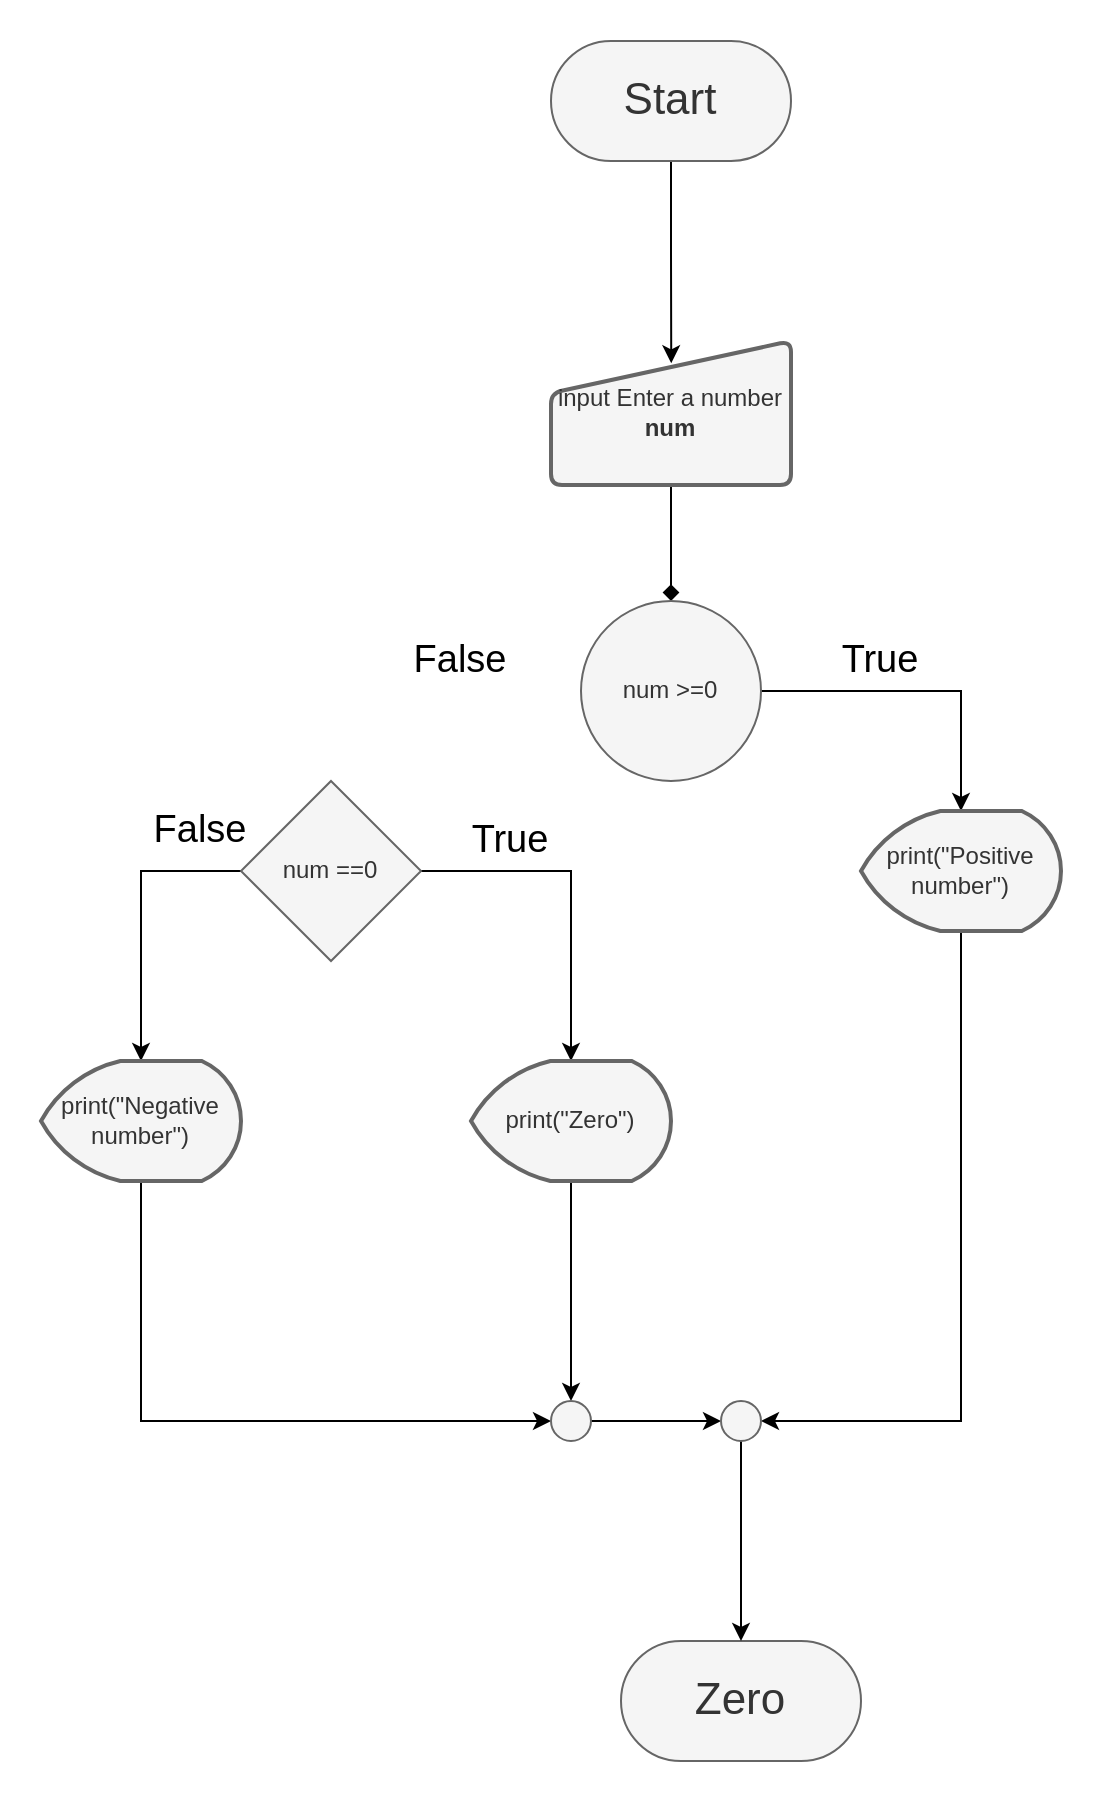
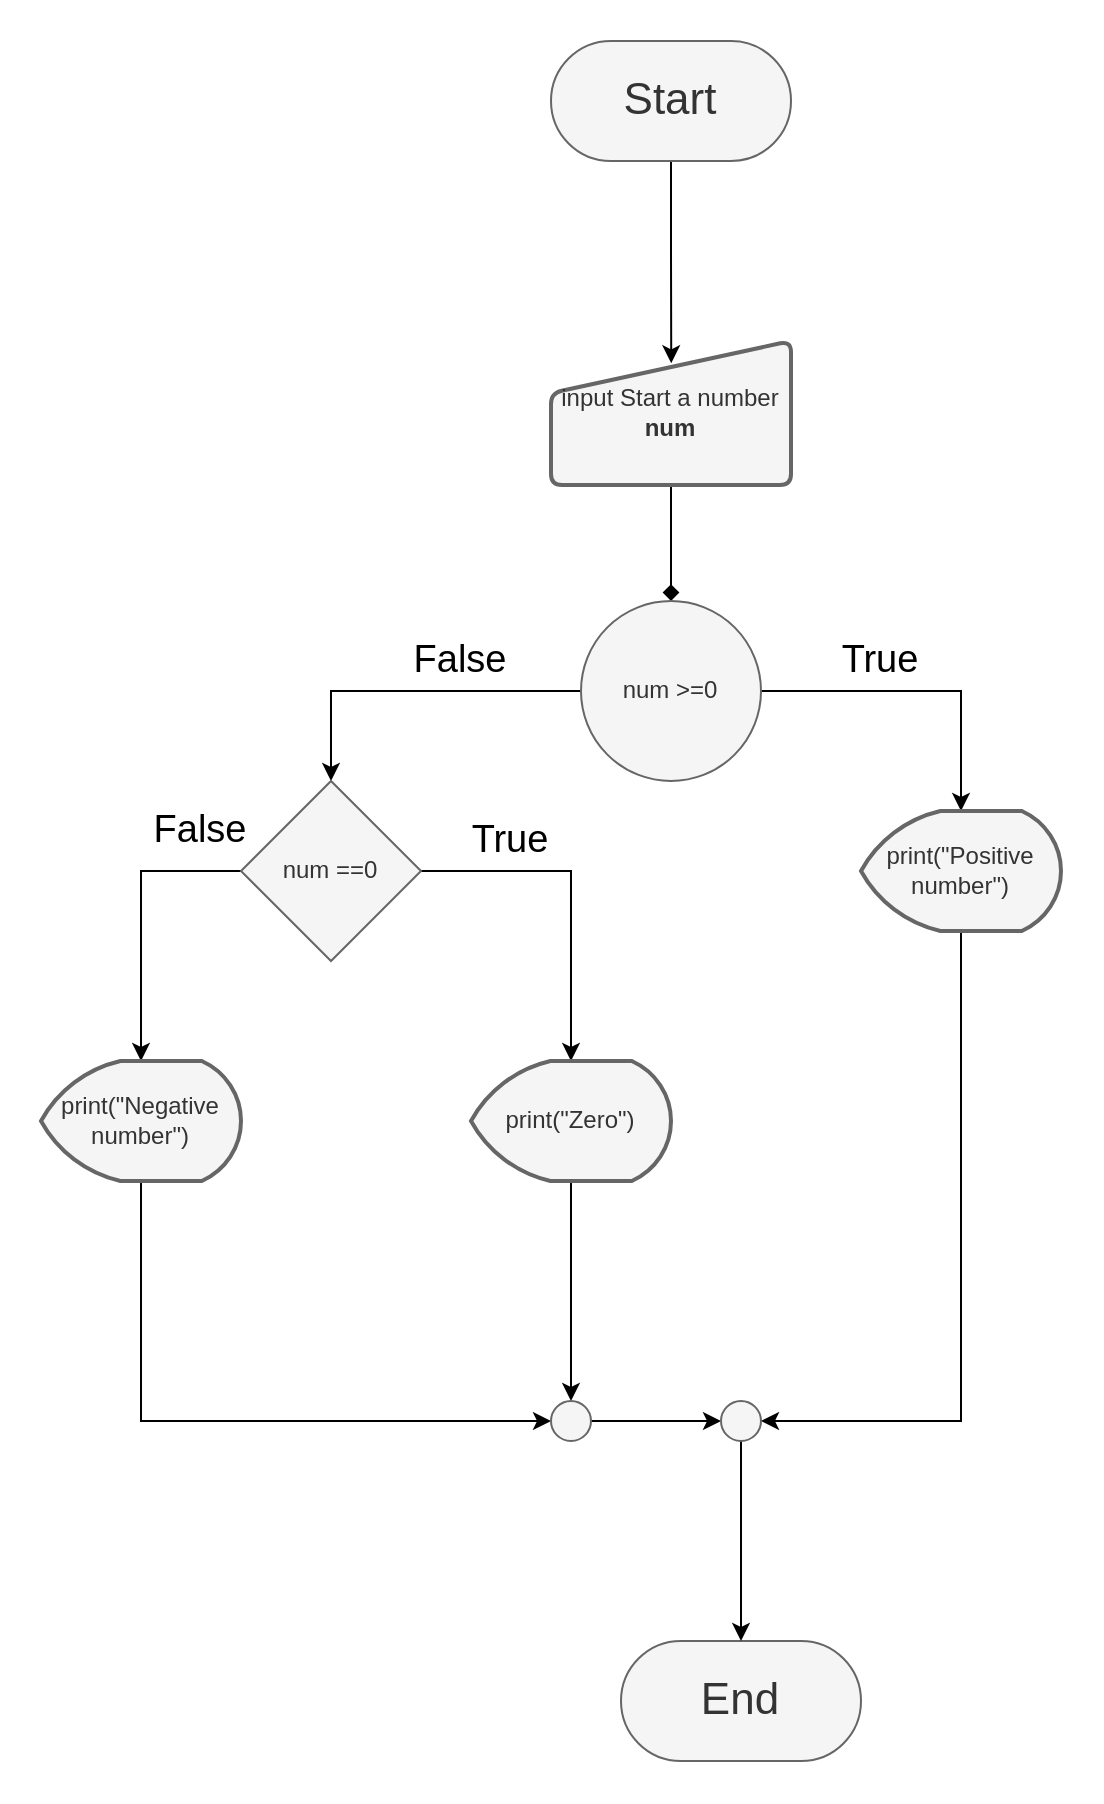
(671, 413) -> (671, 413)
none -> (418, 691)
(741, 1701) -> (741, 1701)
